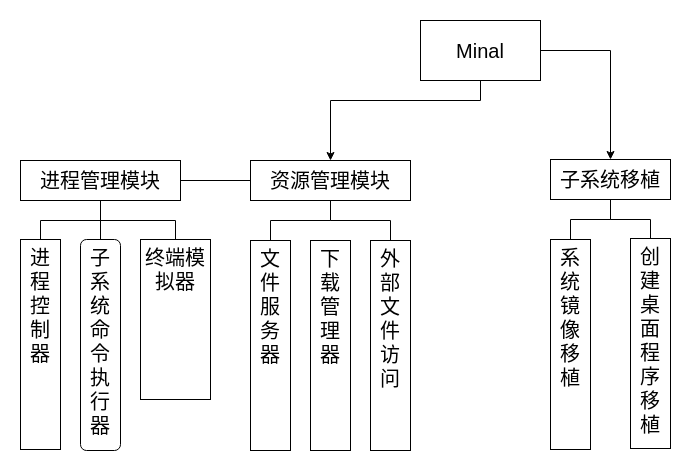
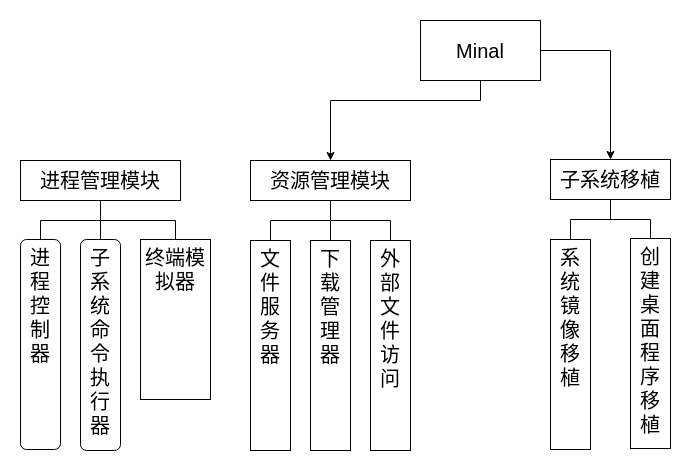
(216, 181) -> (331, 231)
(41, 345) -> (41, 345)
